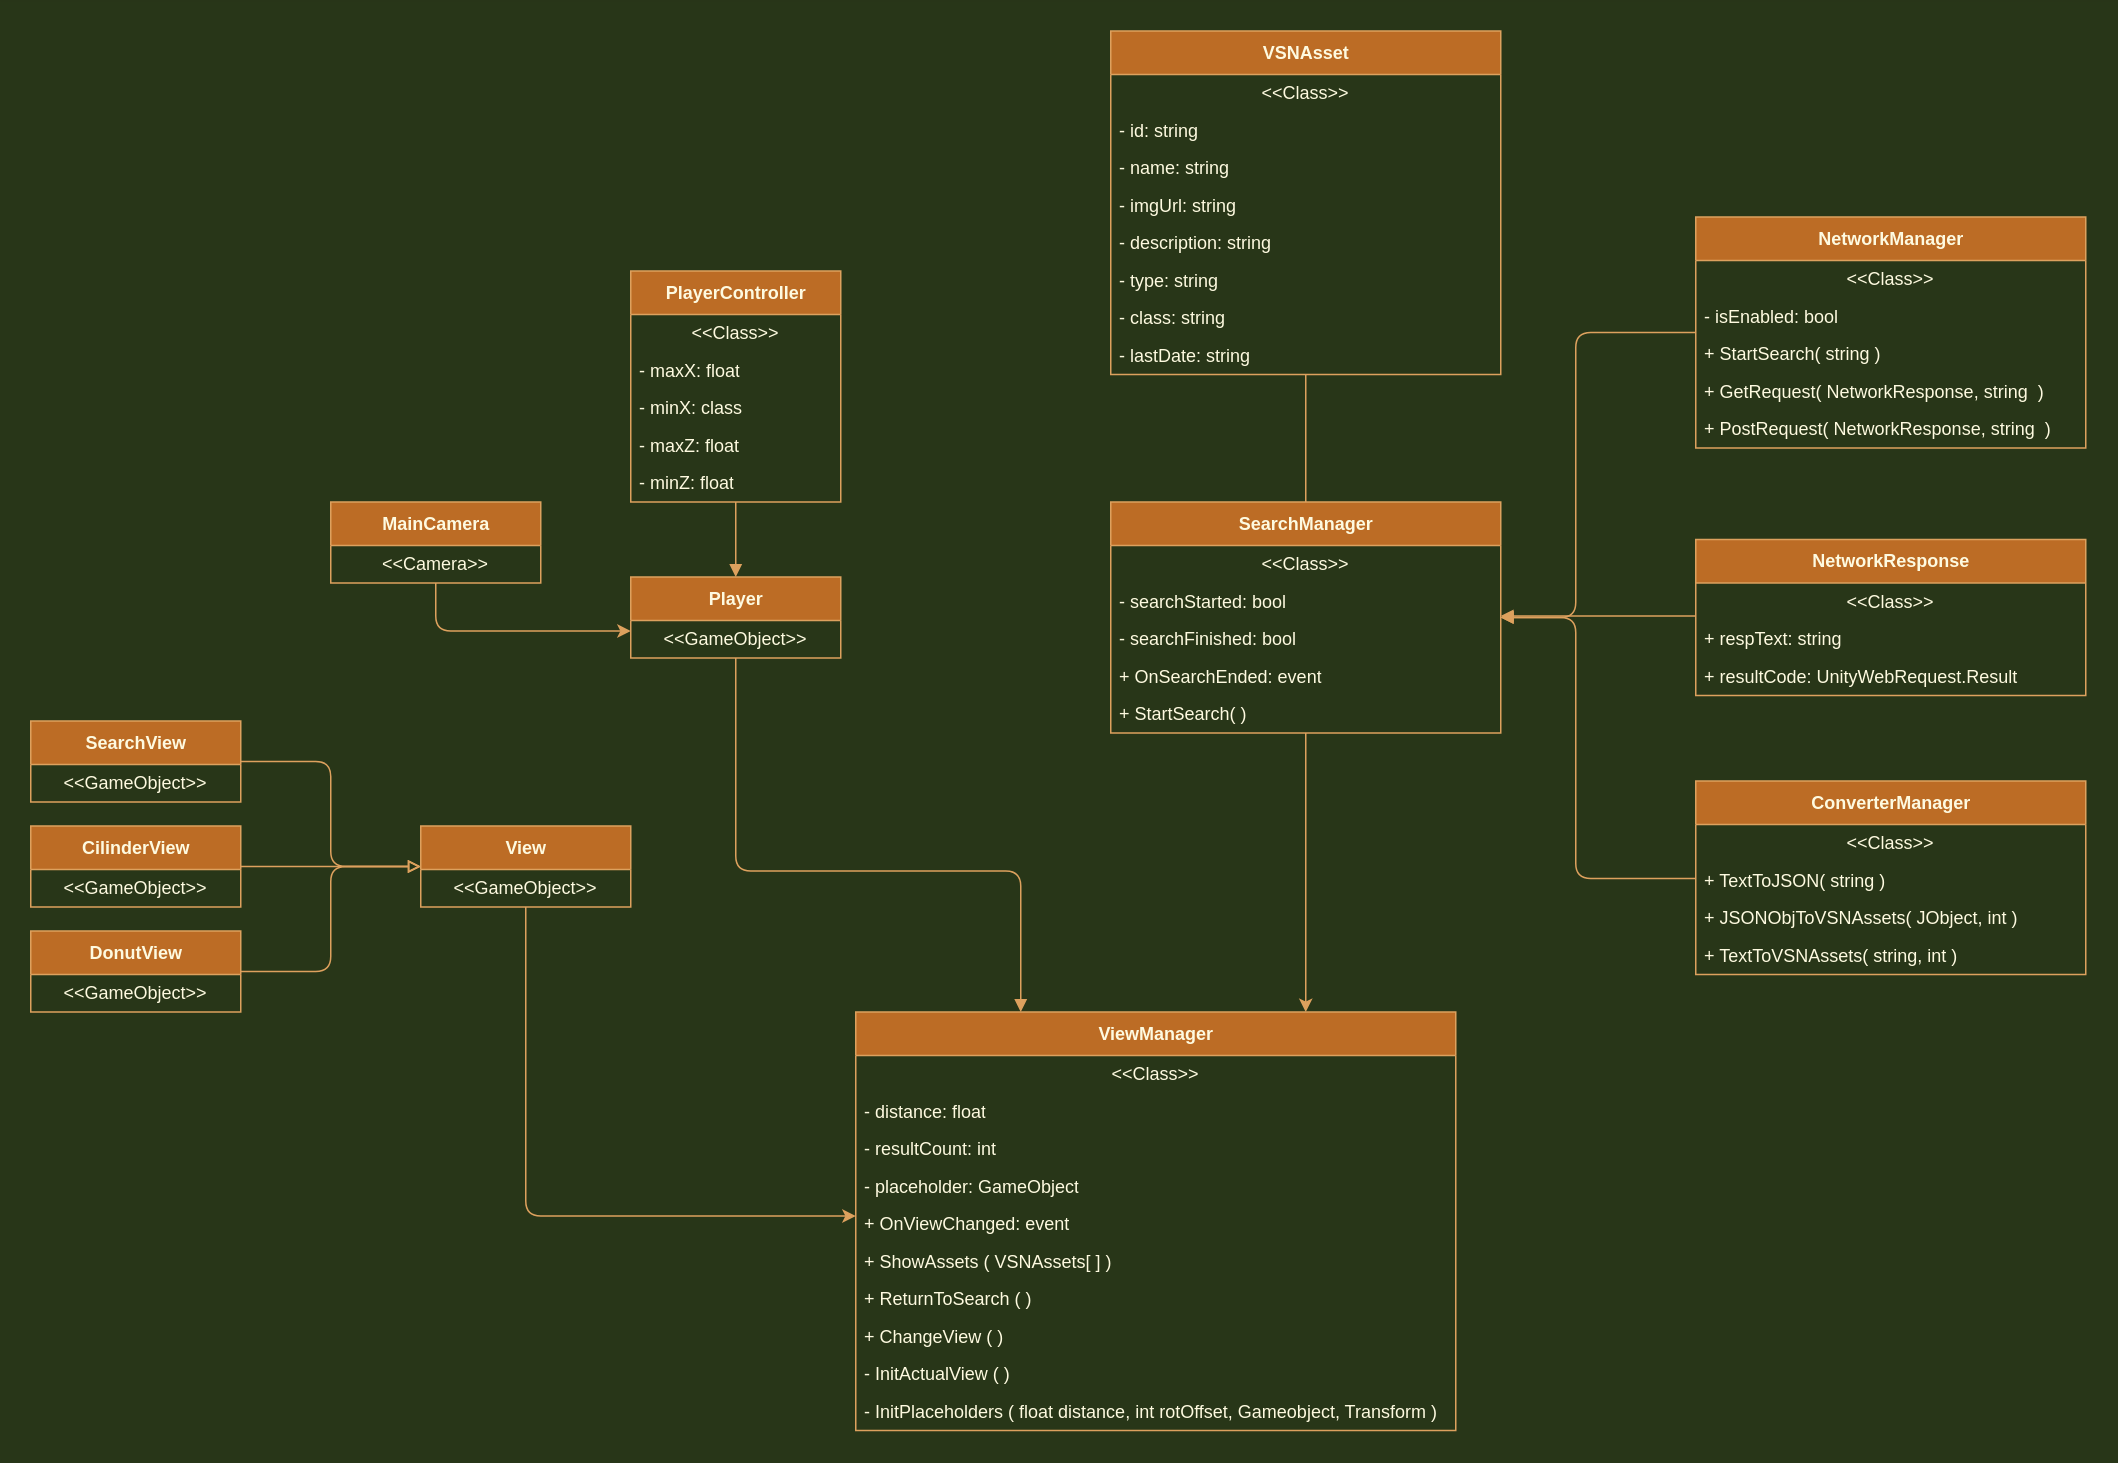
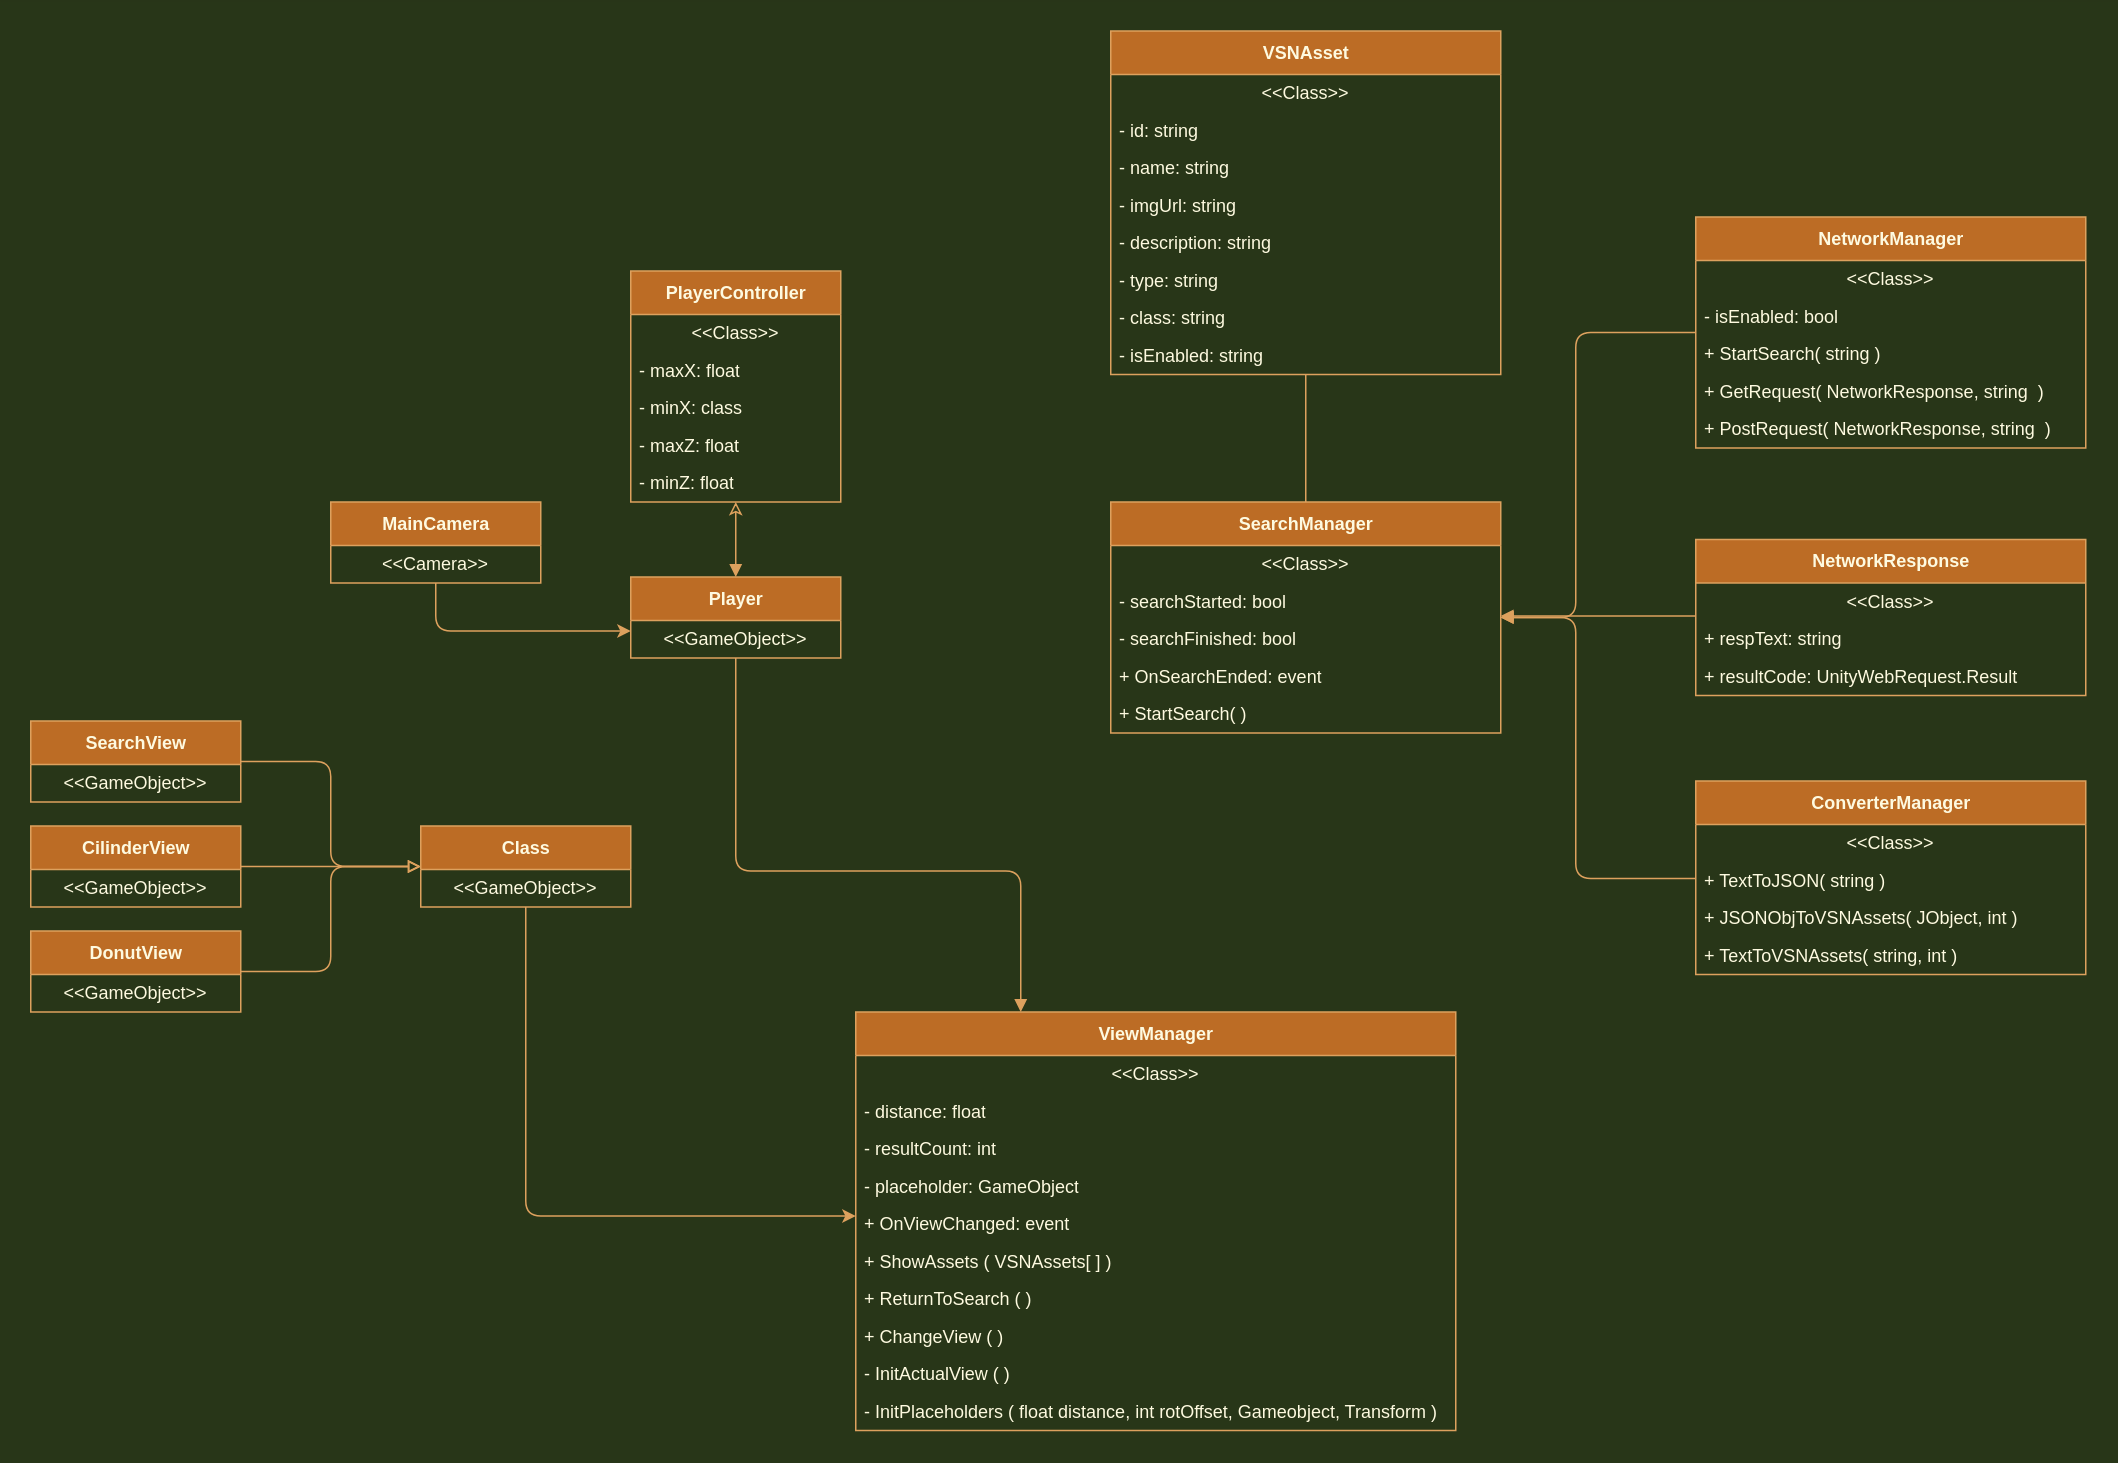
(1199, 356) -> (1201, 356)
(736, 510) -> (736, 513)
(527, 848) -> (527, 848)
(1306, 869) -> none
